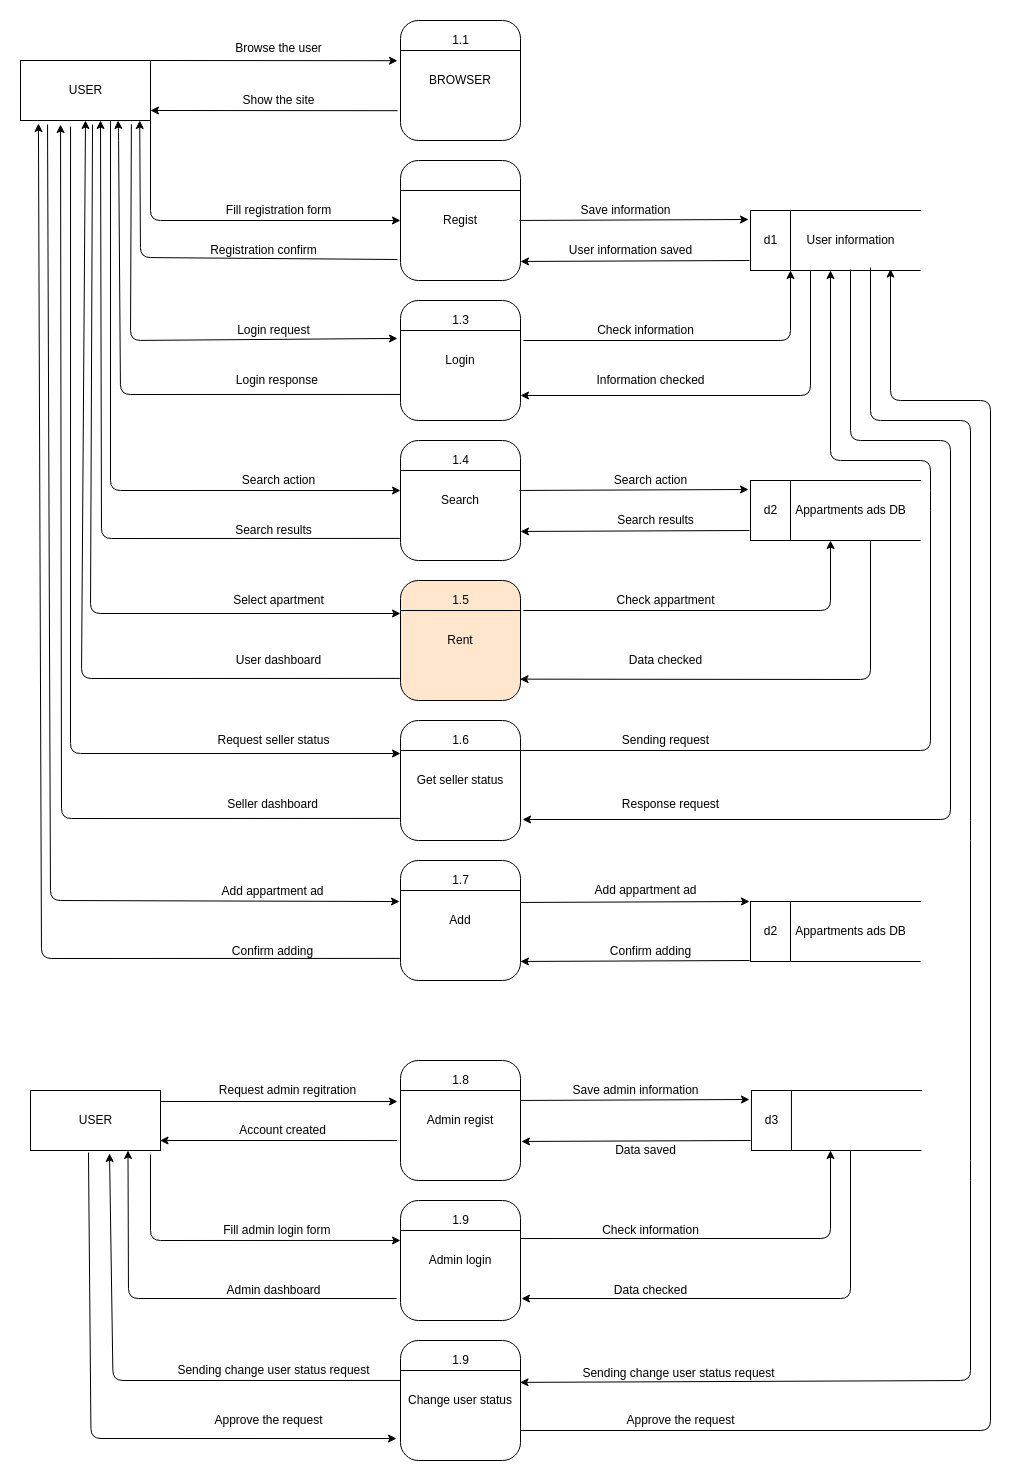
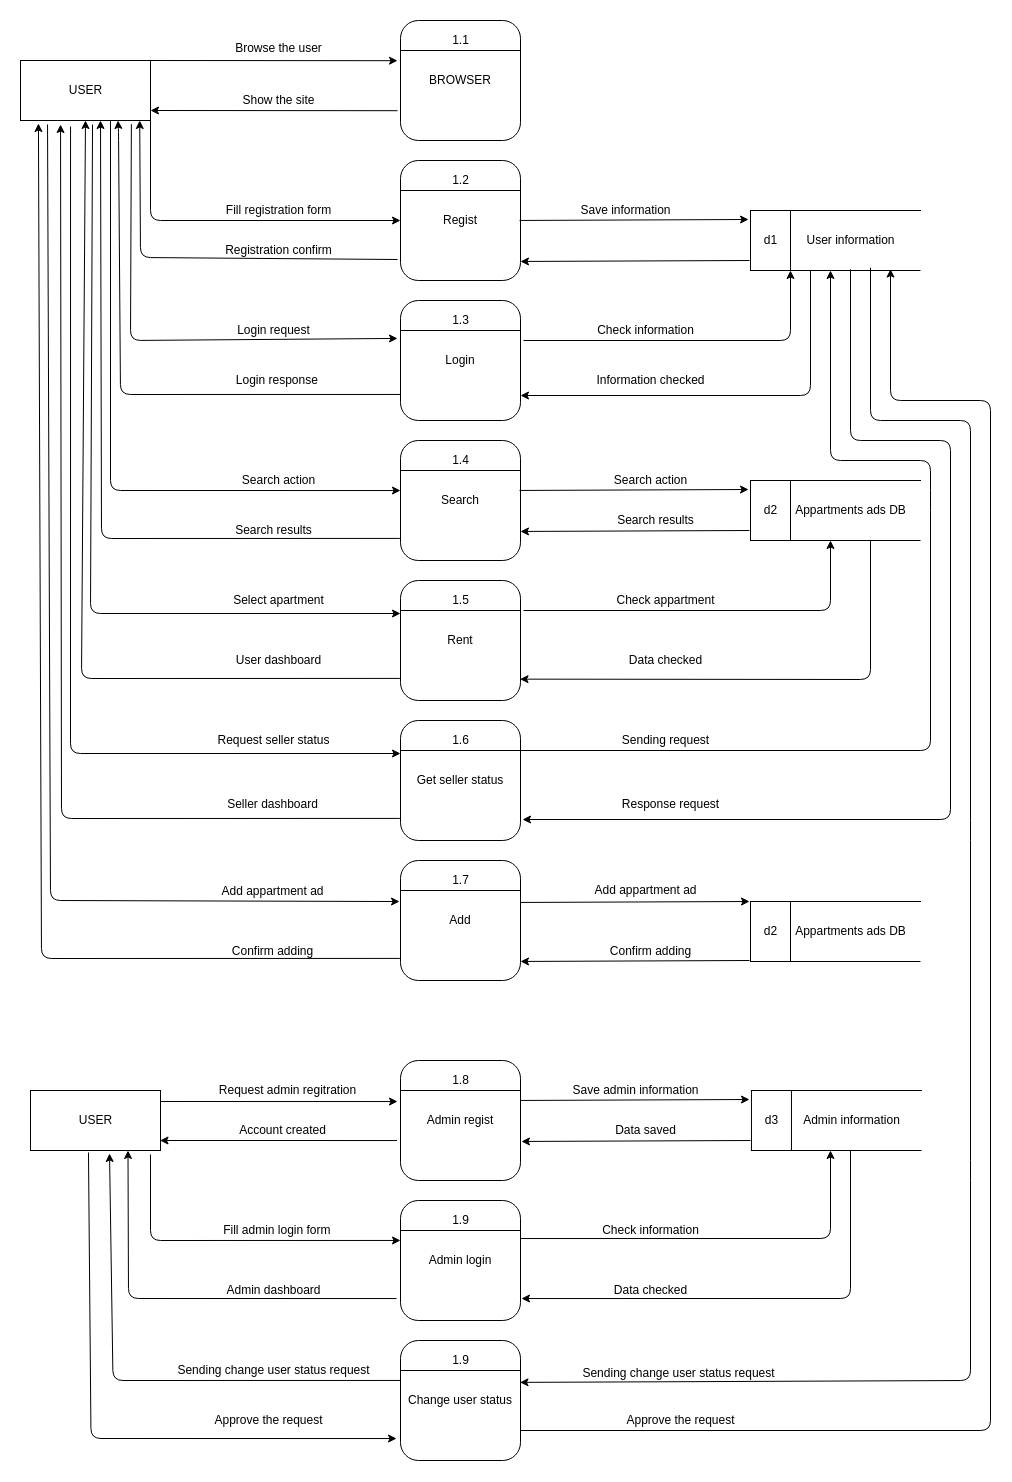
none -> (461, 181)
(264, 251) -> (279, 251)
(631, 251) -> none
(461, 641) -> (461, 641)
none -> (851, 1121)
(646, 1151) -> (646, 1131)
